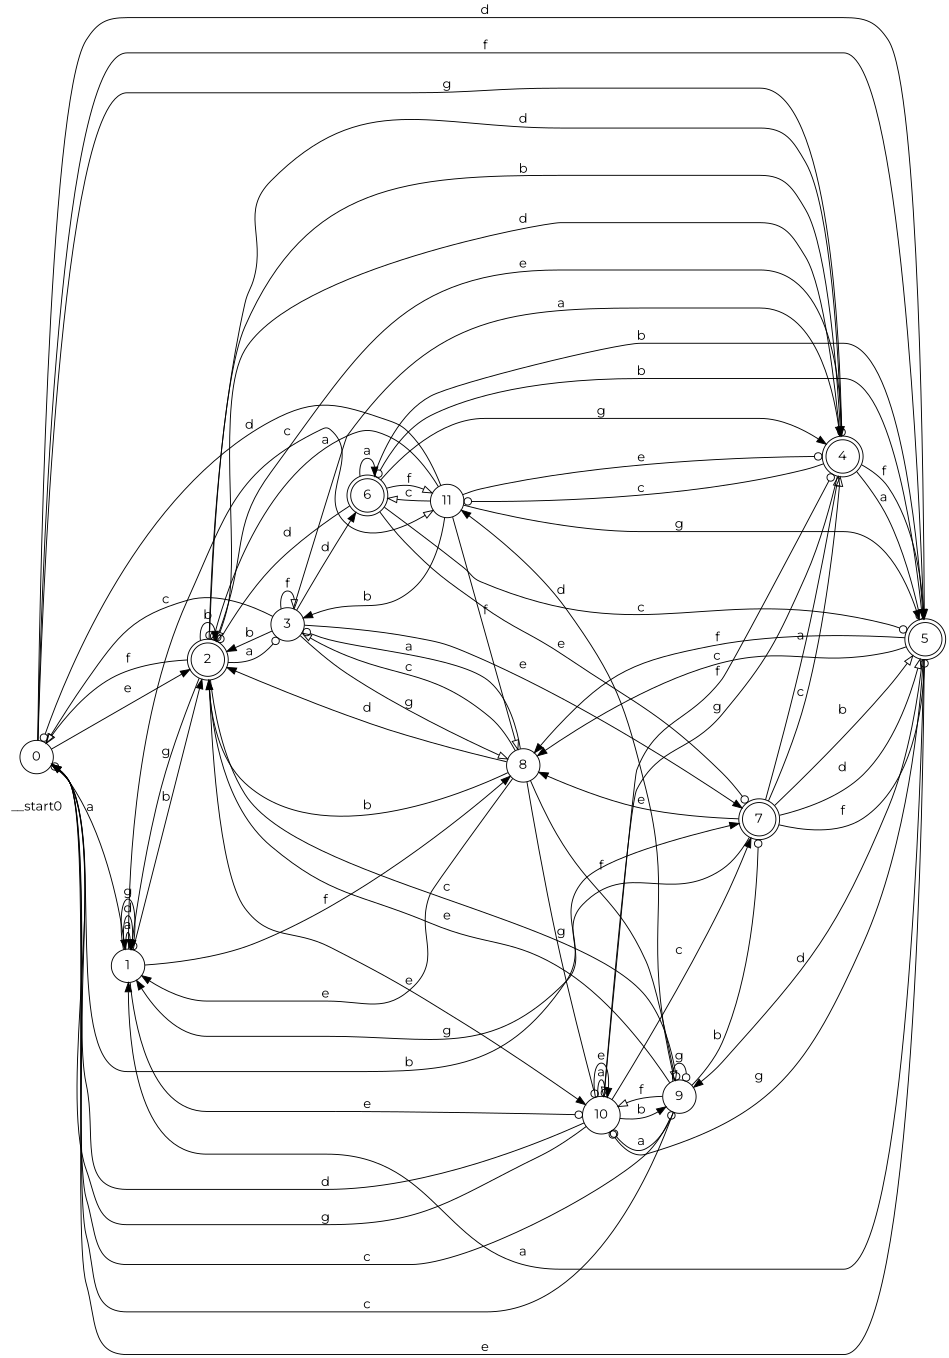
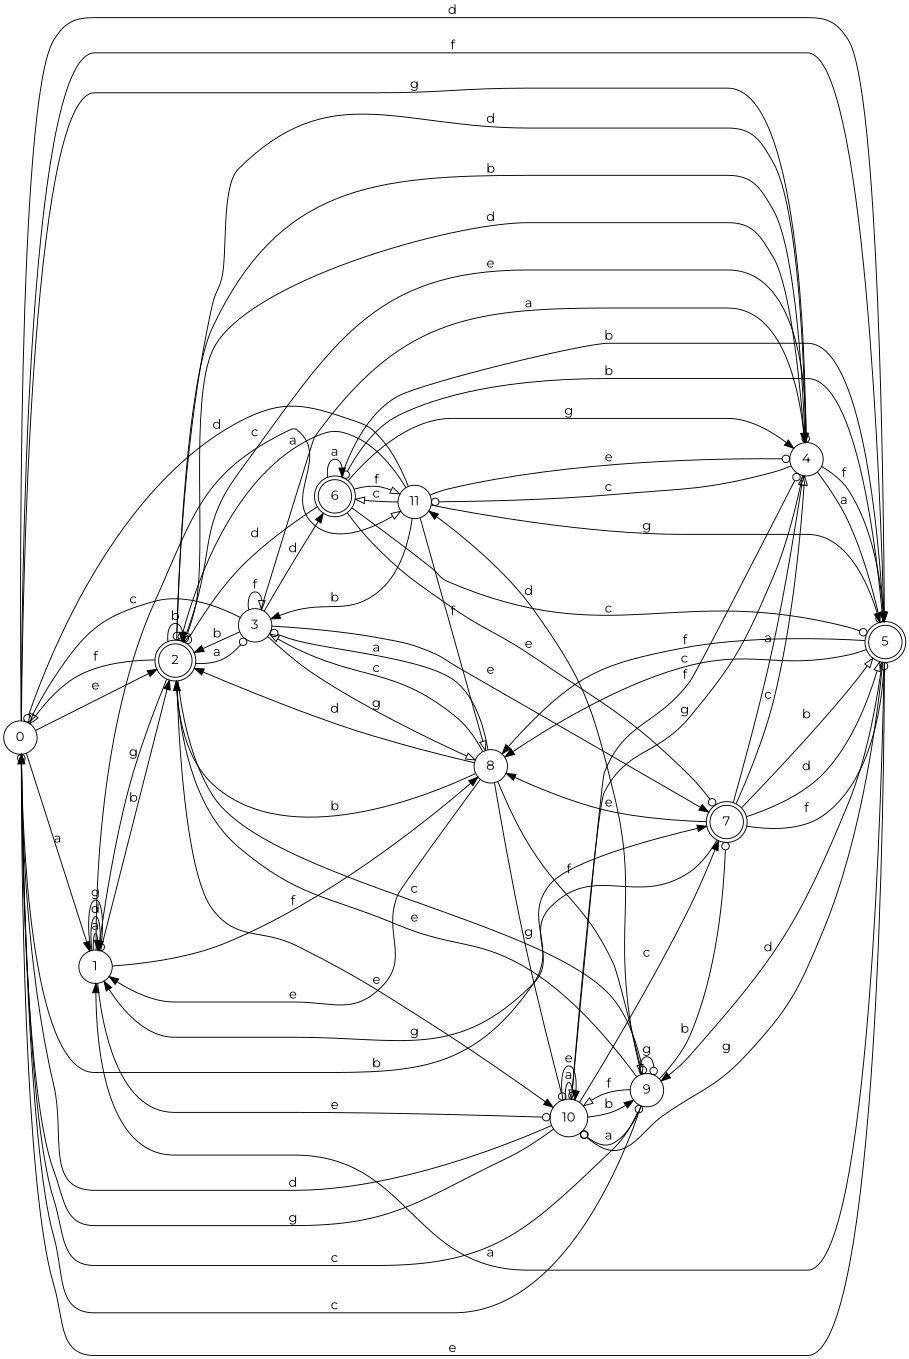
(843, 456) -> (807, 459)
(37, 807) -> none
